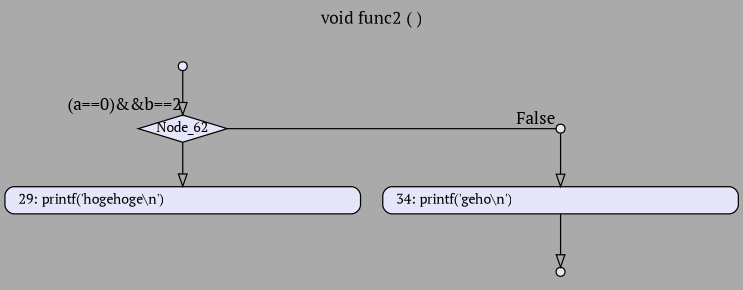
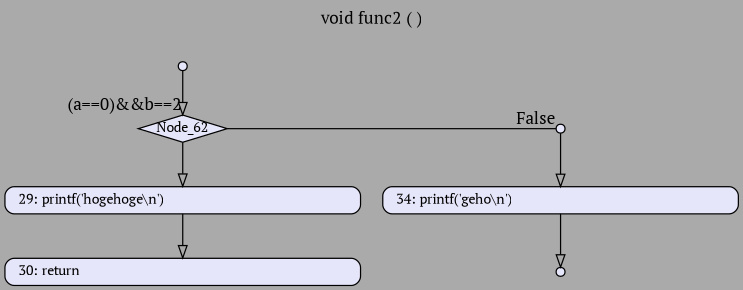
none -> (183, 272)
